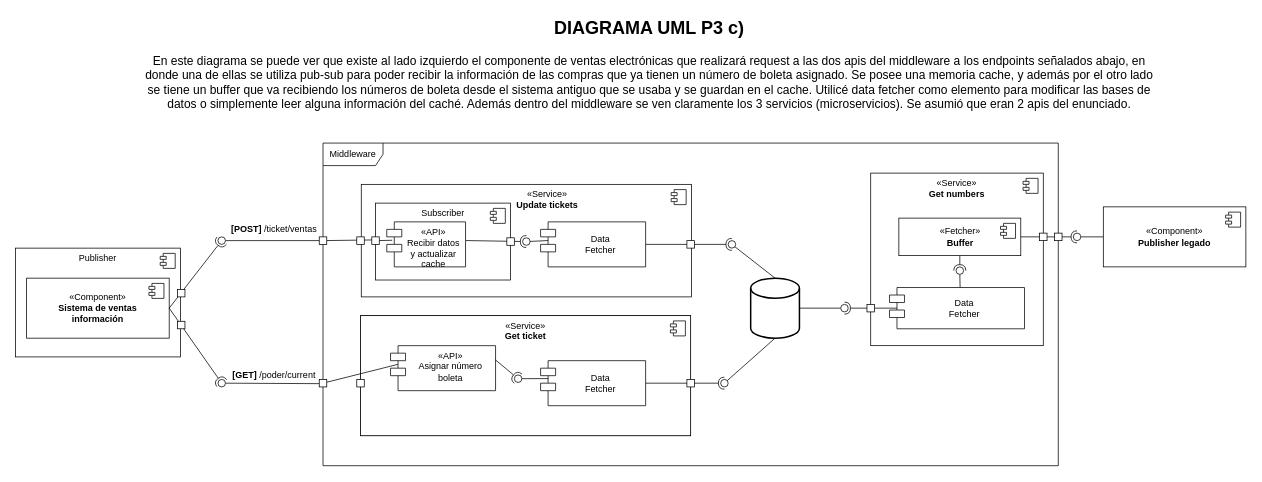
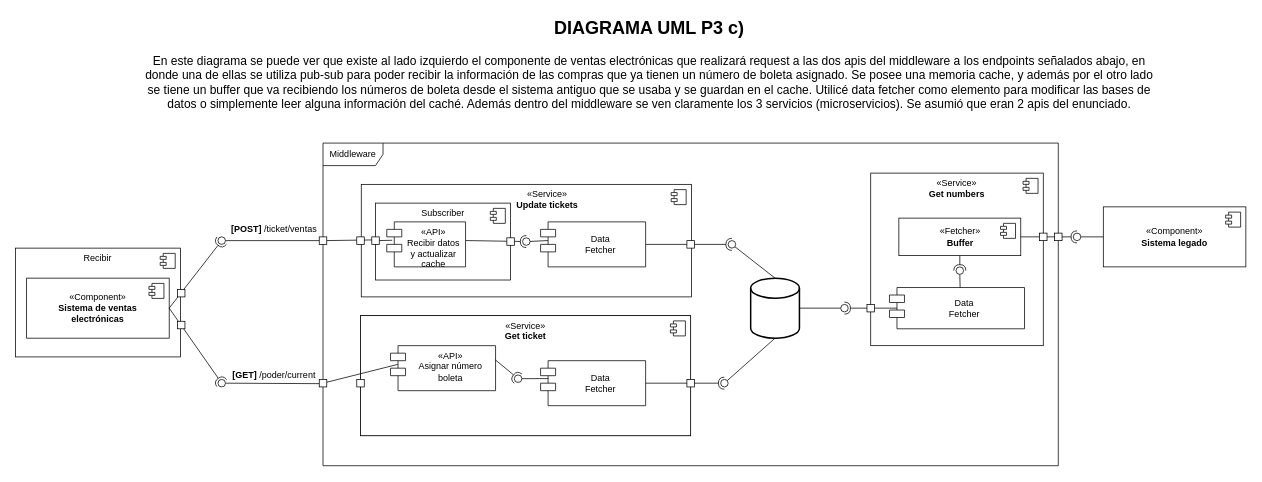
(1174, 237) -> (1174, 237)
(98, 259) -> (98, 259)
(98, 308) -> (98, 308)
